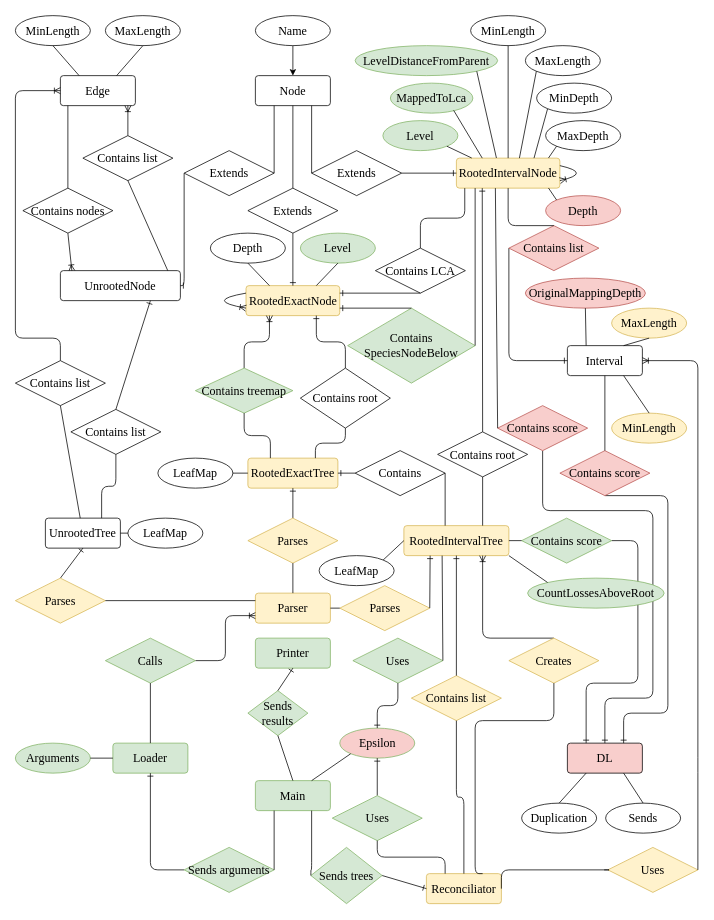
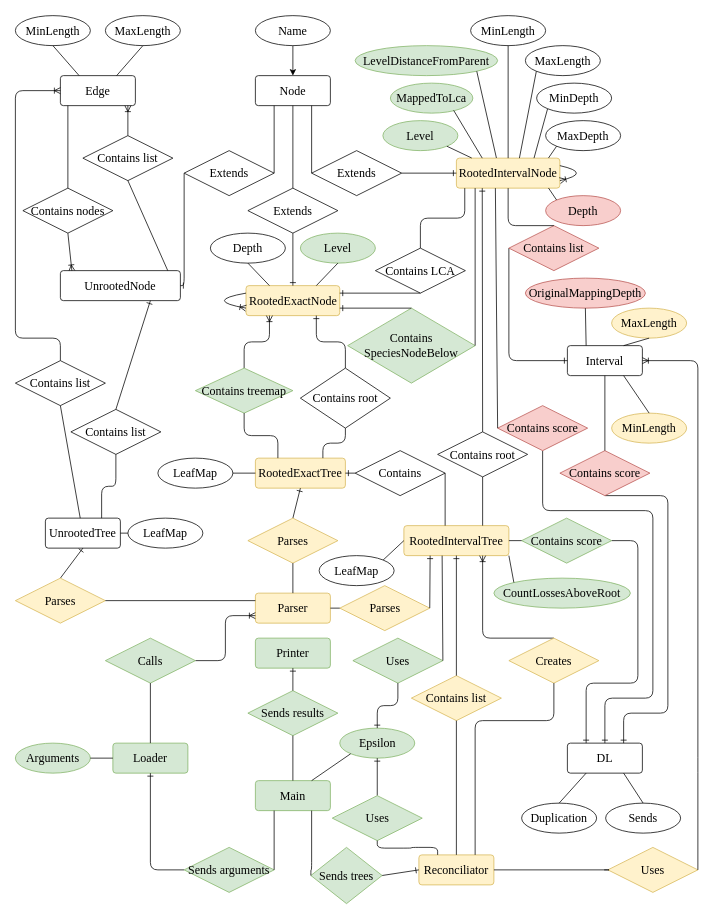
(293, 473) -> (300, 473)
(596, 593) -> (562, 593)
(278, 713) -> (293, 713)
(377, 743) -> (377, 743)
(605, 758) -> (605, 758)
(464, 888) -> (456, 870)
